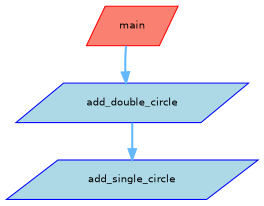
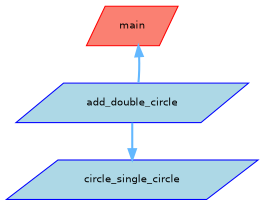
(125, 59) -> (139, 70)
(132, 180) -> (132, 180)
